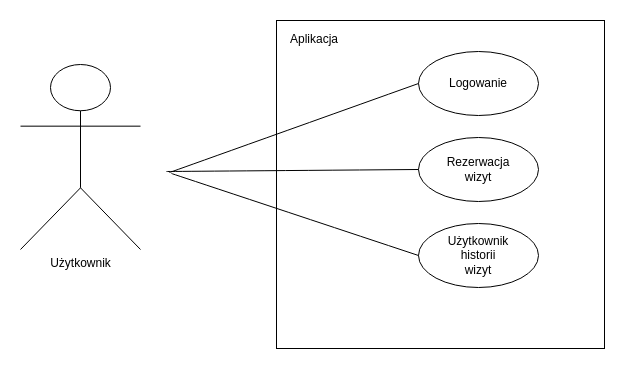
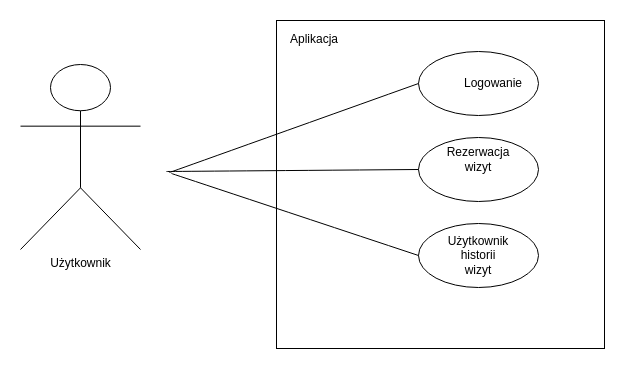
(479, 84) -> (494, 84)
(479, 170) -> (479, 160)
